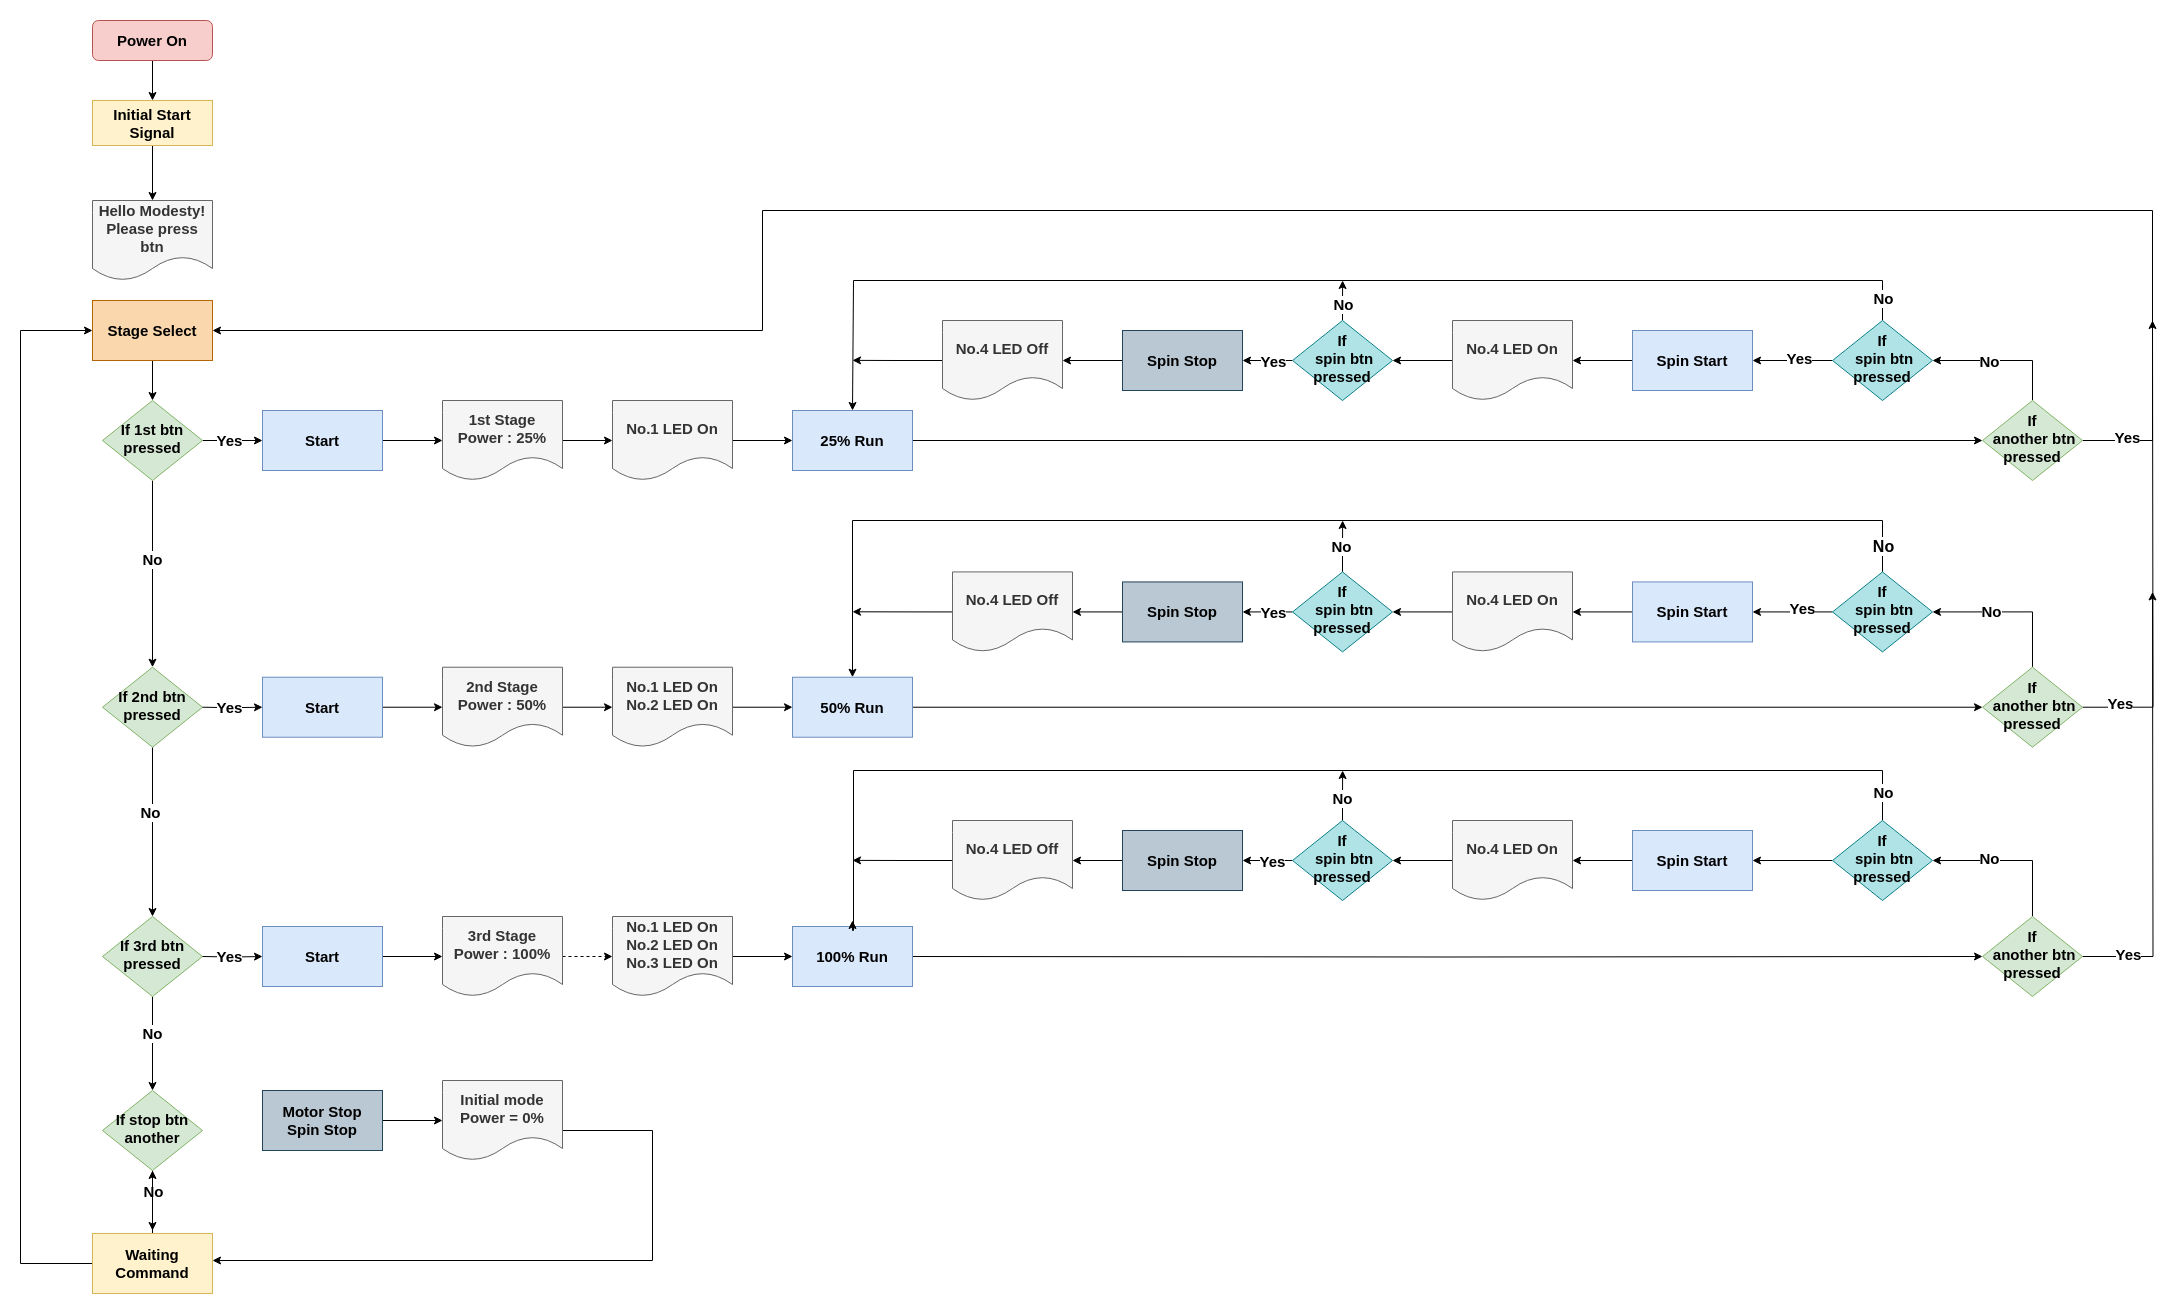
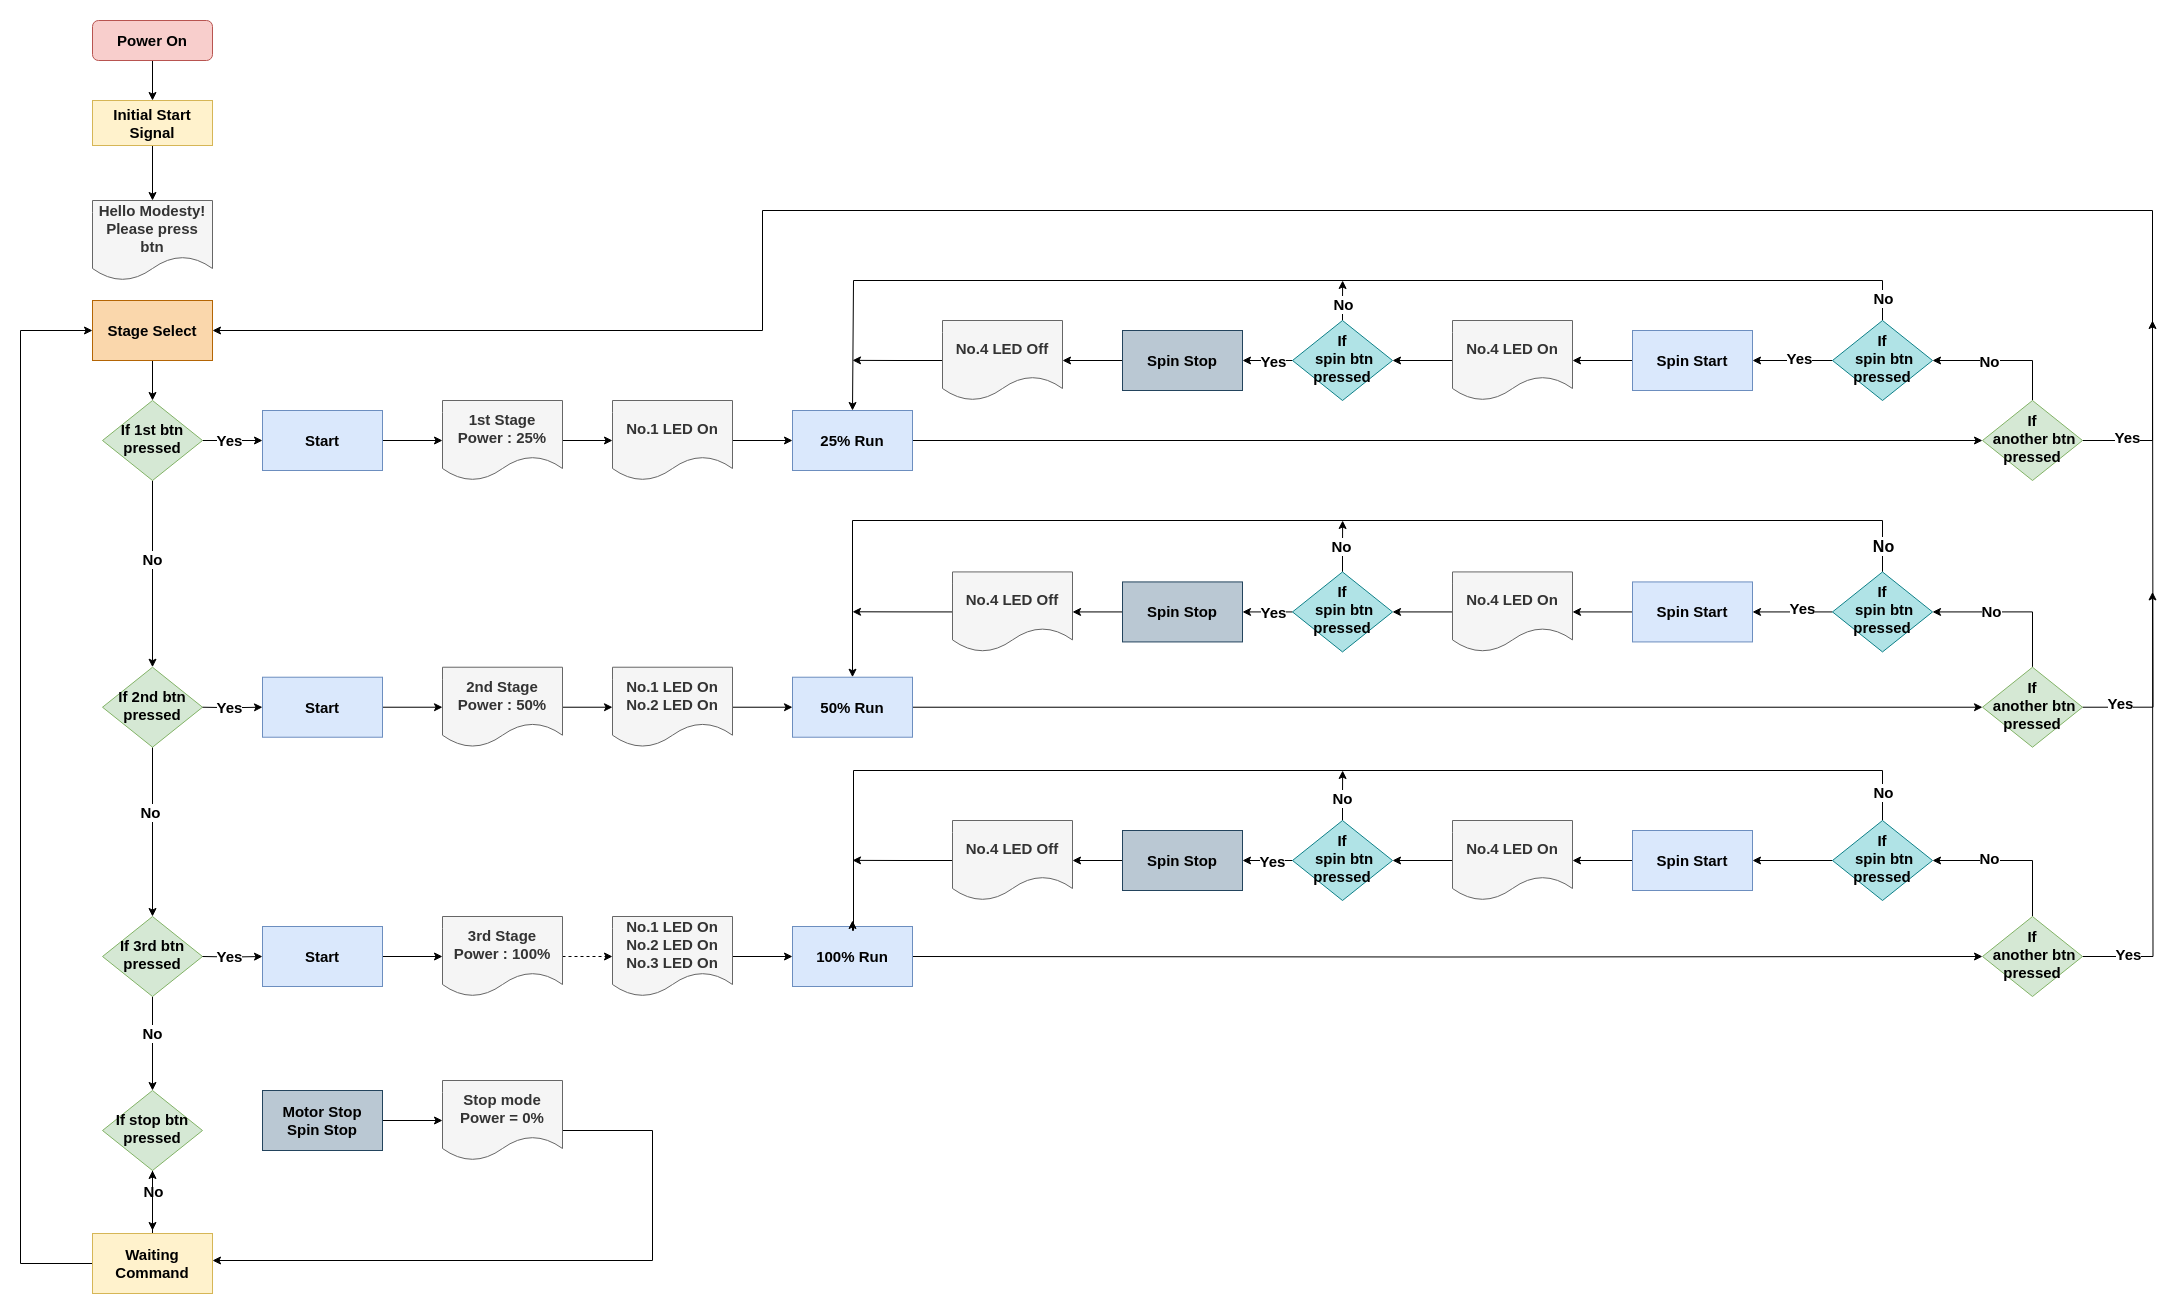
(503, 1109) -> (503, 1109)
(153, 1129) -> (153, 1129)
